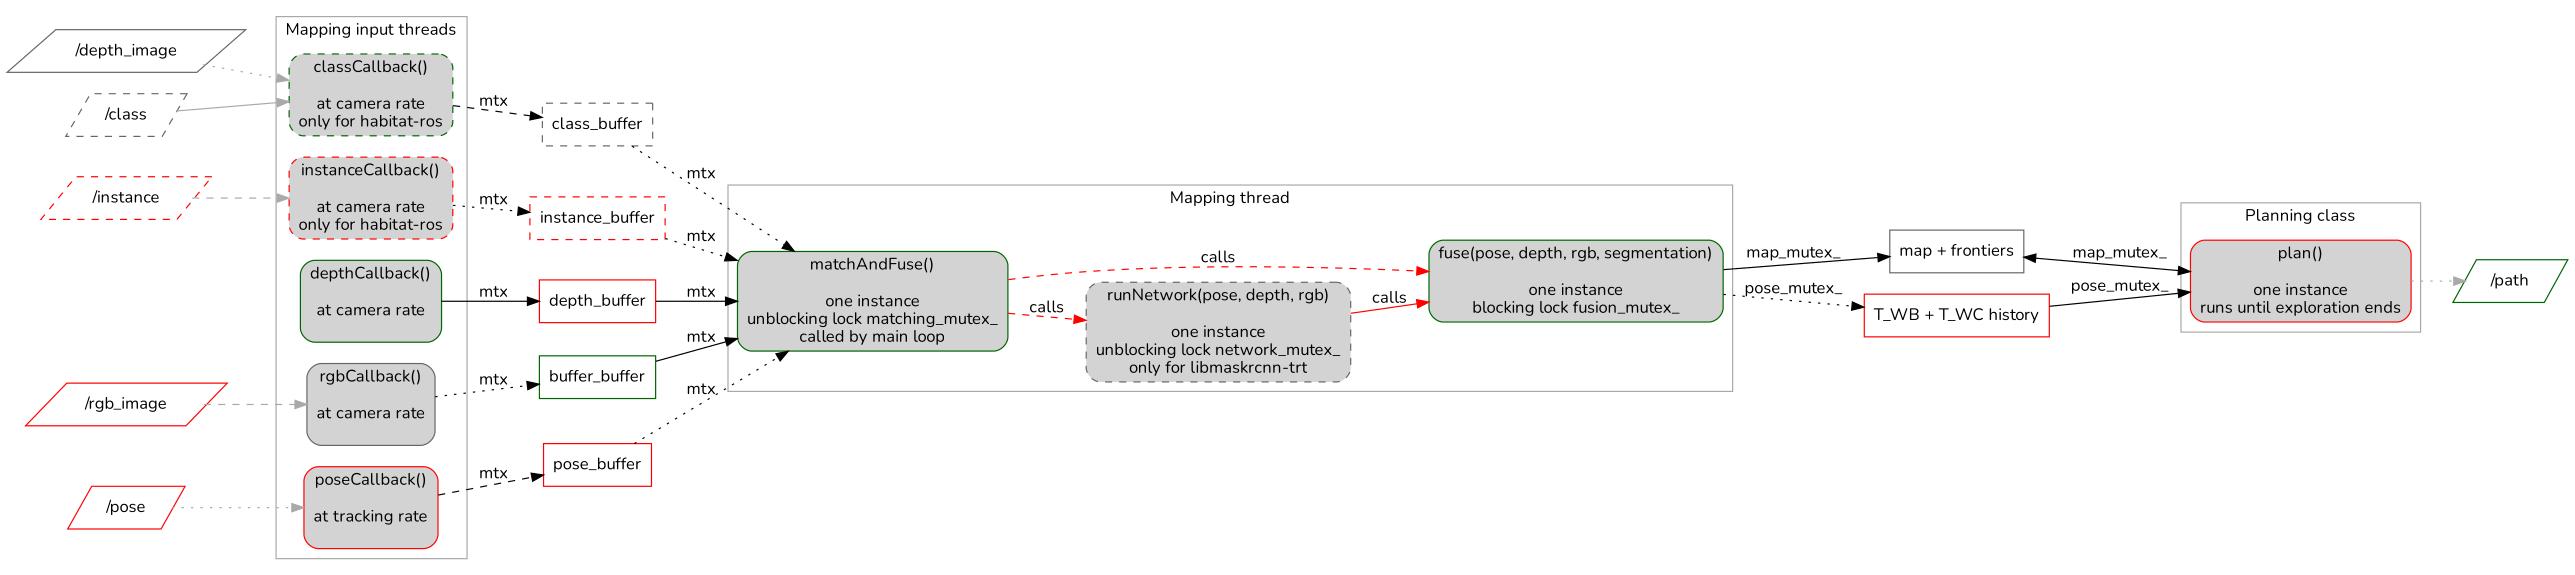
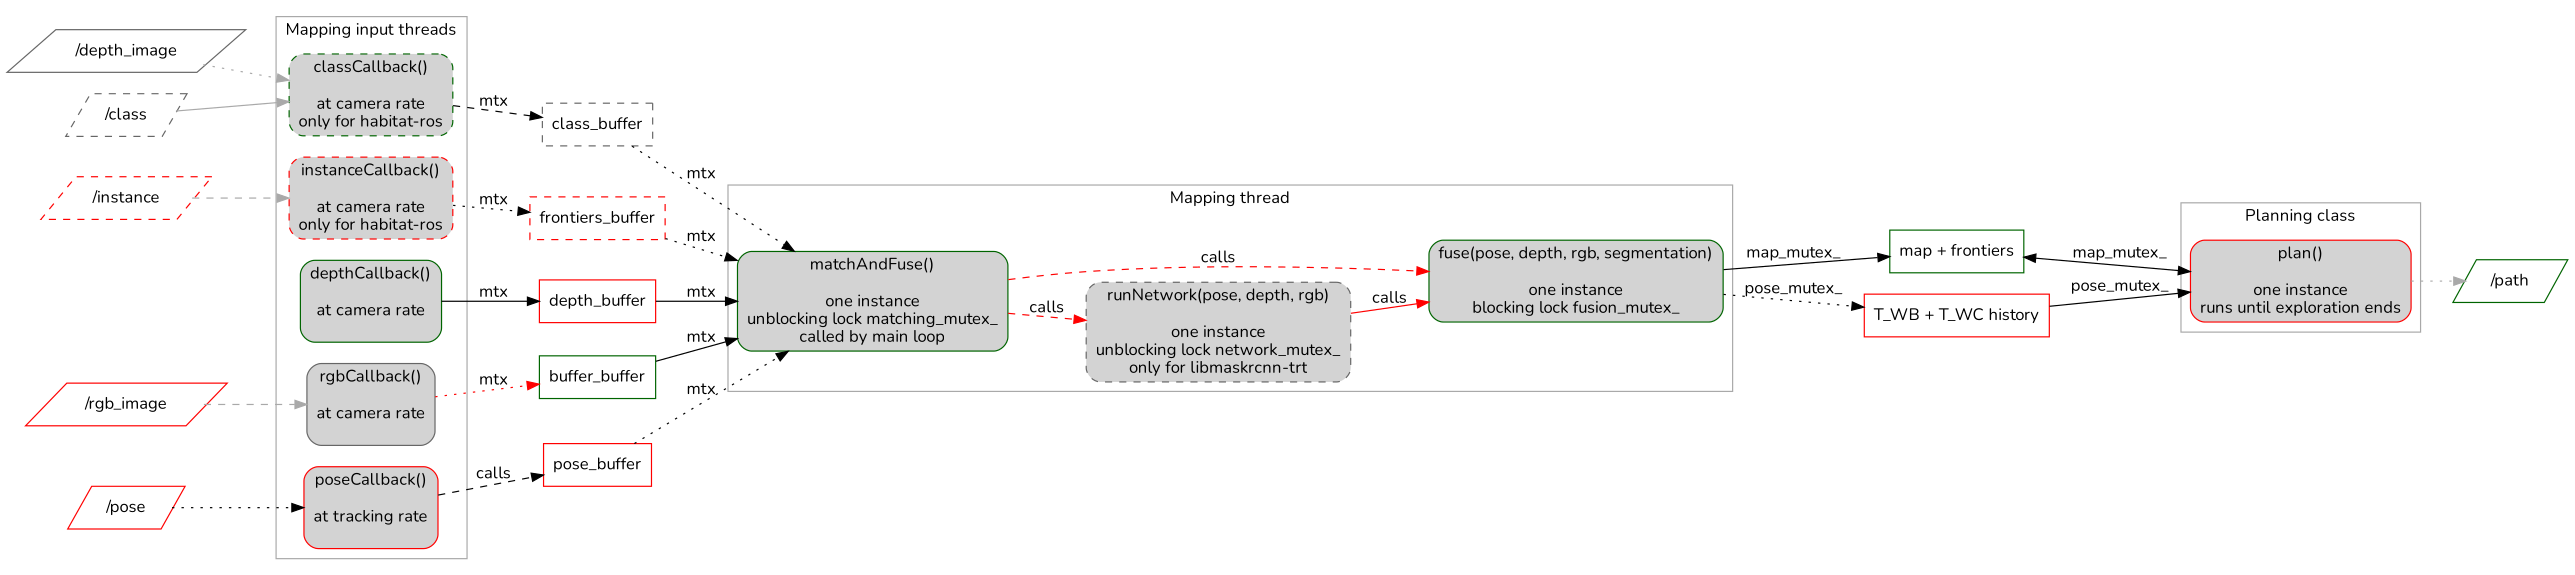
(598, 218) -> (598, 218)
(1957, 251) -> (1957, 251)
(481, 391) -> (481, 391)
(494, 474) -> (494, 474)
(232, 508) -> (232, 508)
